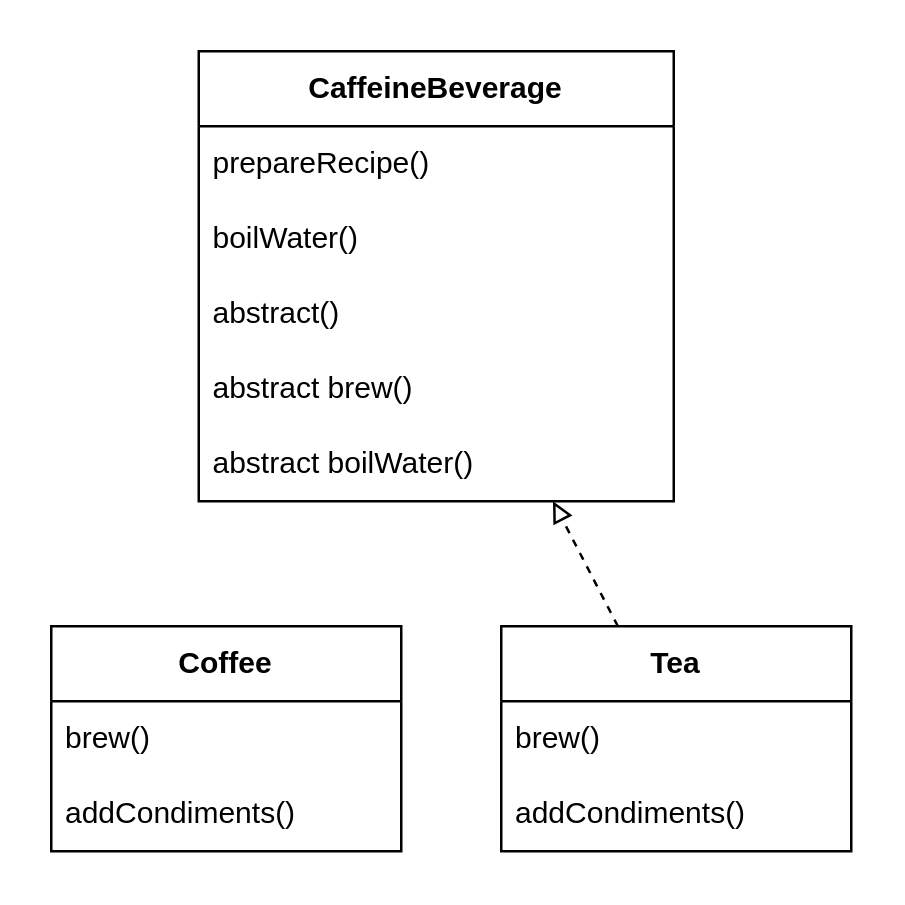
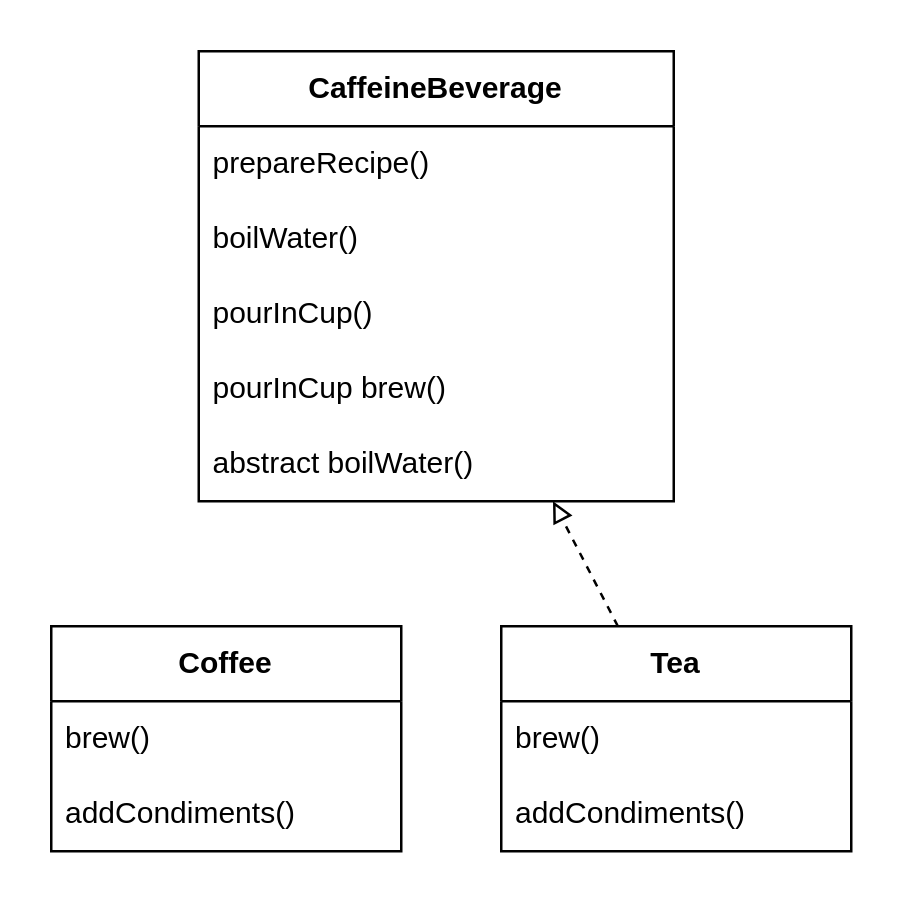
(298, 314) -> (306, 314)
(336, 389) -> (344, 389)
